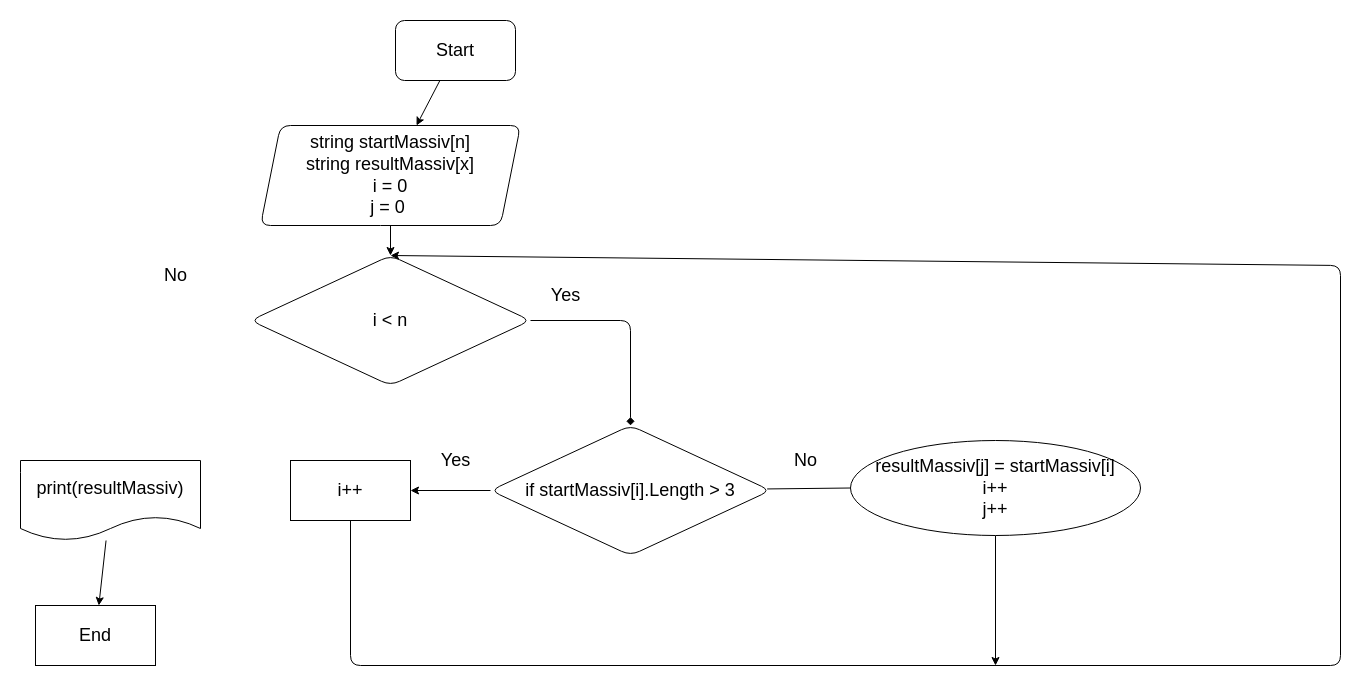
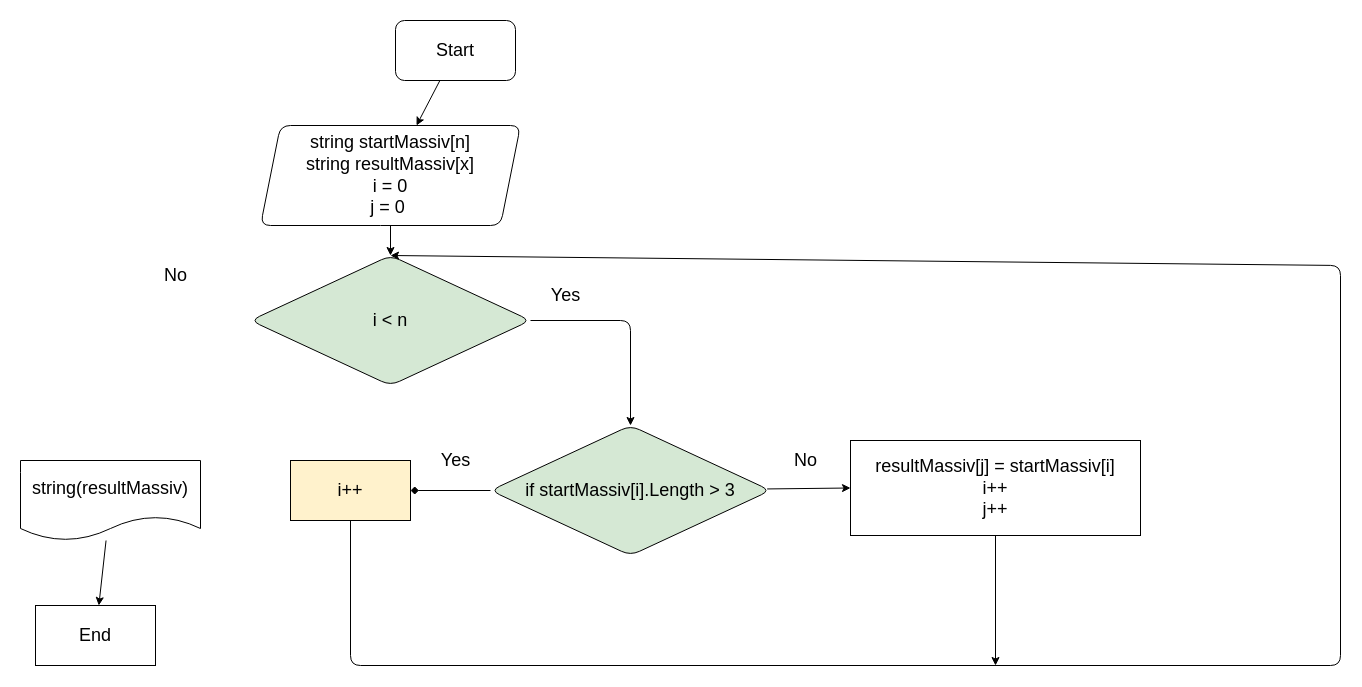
(391, 321) -> (391, 321)
(631, 417) -> (631, 417)
(844, 488) -> (842, 488)
(996, 488) -> (996, 488)
(111, 489) -> (111, 489)
(351, 491) -> (351, 491)
(418, 491) -> (419, 491)
(631, 491) -> (631, 491)
